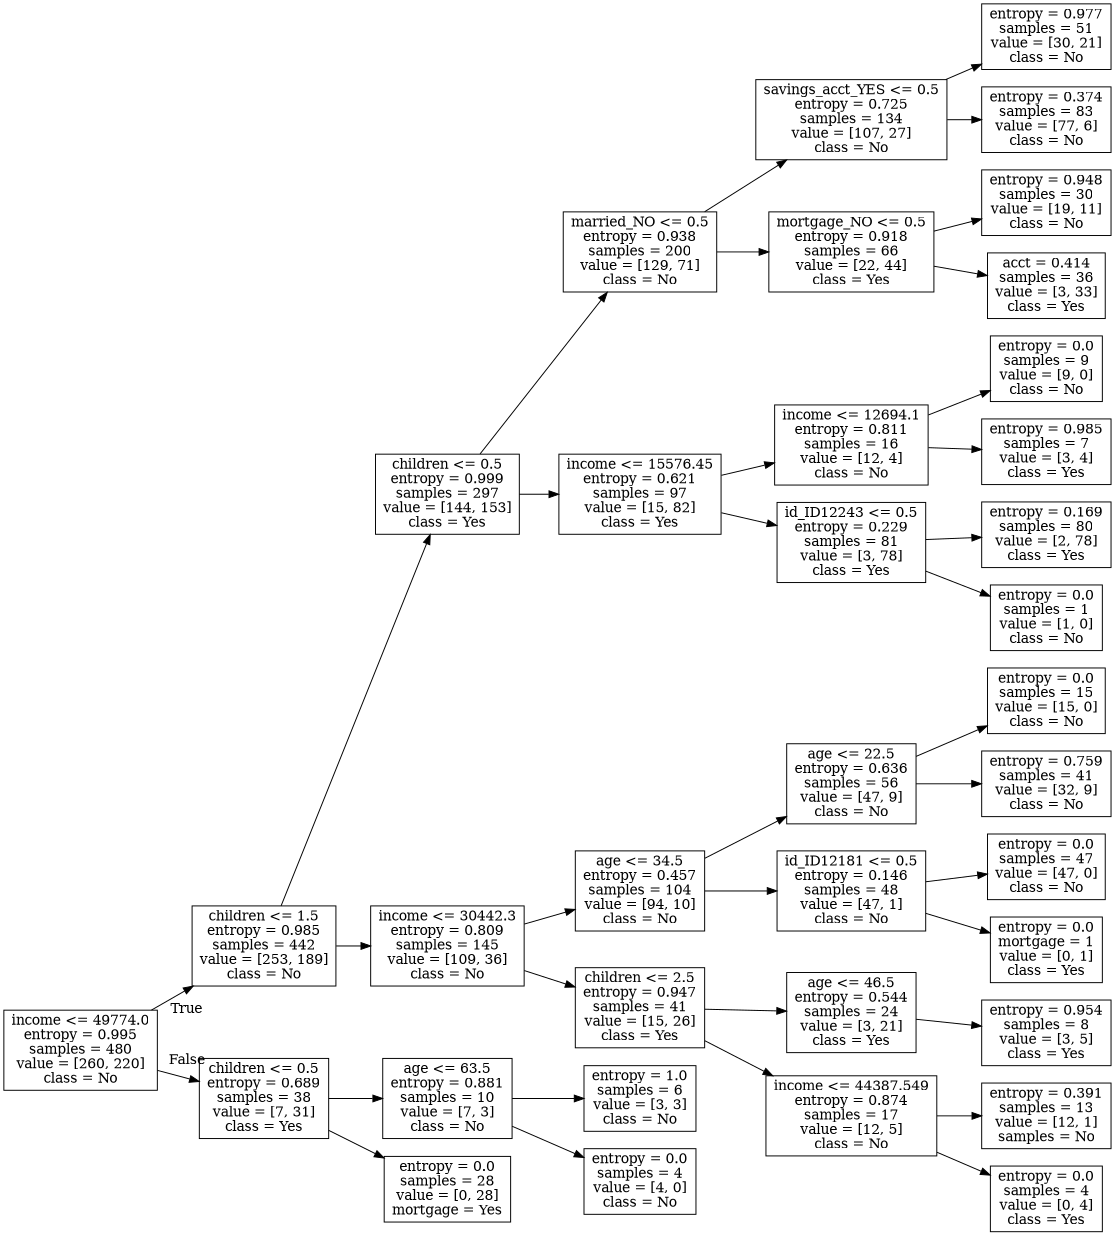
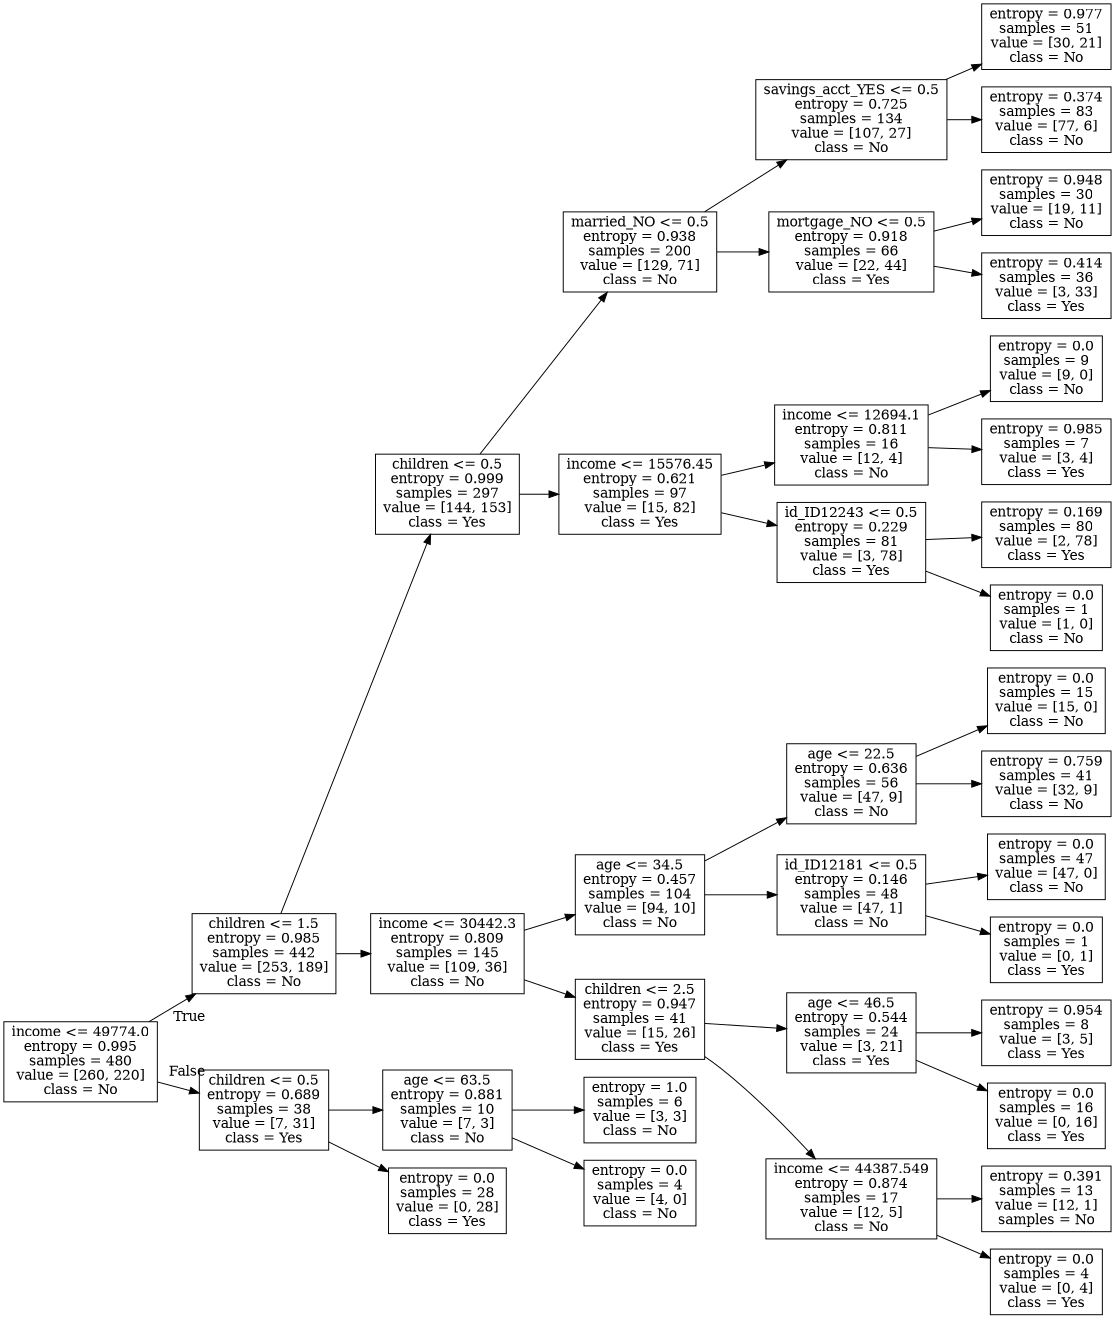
(1046, 286) -> (1046, 286)
(1046, 950) -> (1046, 950)
none -> (1046, 1116)
(447, 1189) -> (447, 1201)
